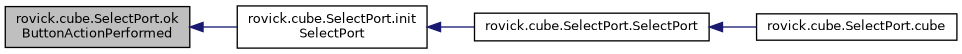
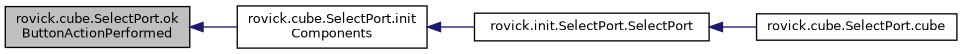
(332, 27) -> (332, 27)
(592, 27) -> (592, 27)
